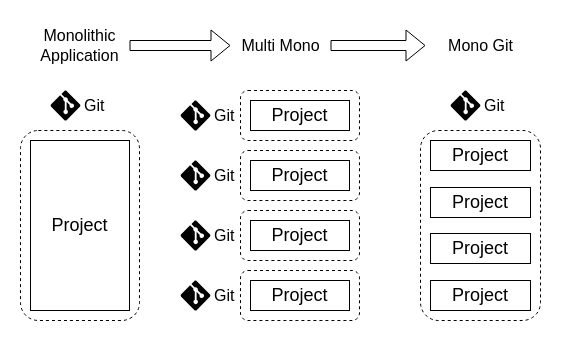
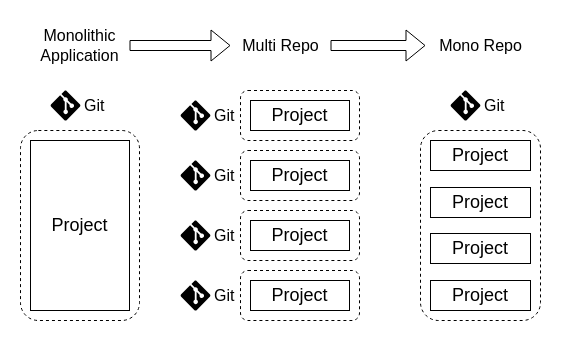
(281, 46) -> (281, 46)
(481, 46) -> (481, 46)
